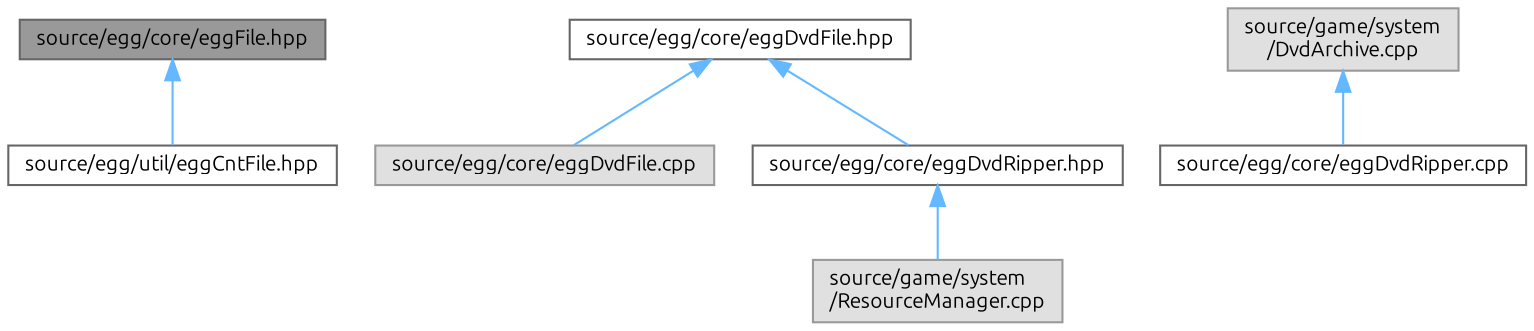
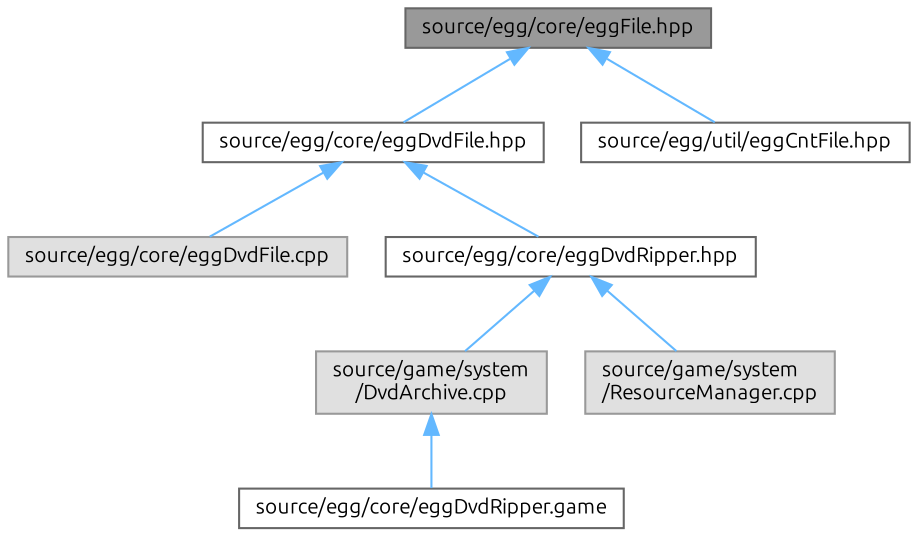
none -> (457, 91)
(1343, 165) -> (431, 508)
none -> (500, 321)
